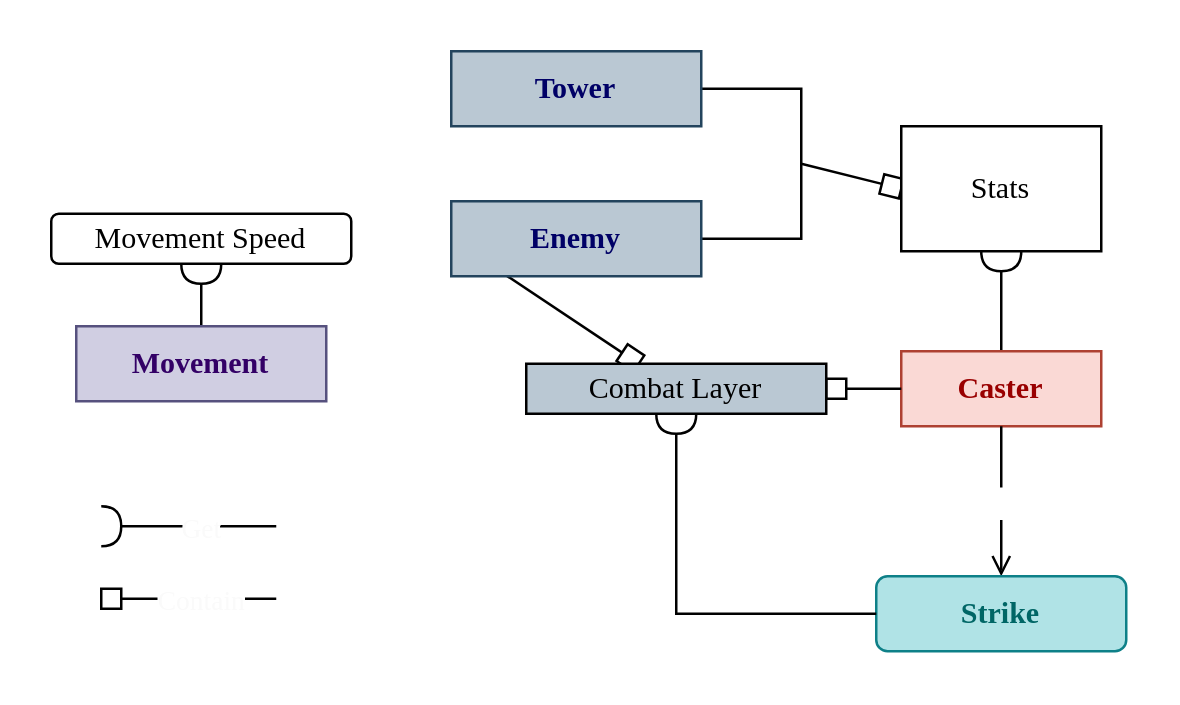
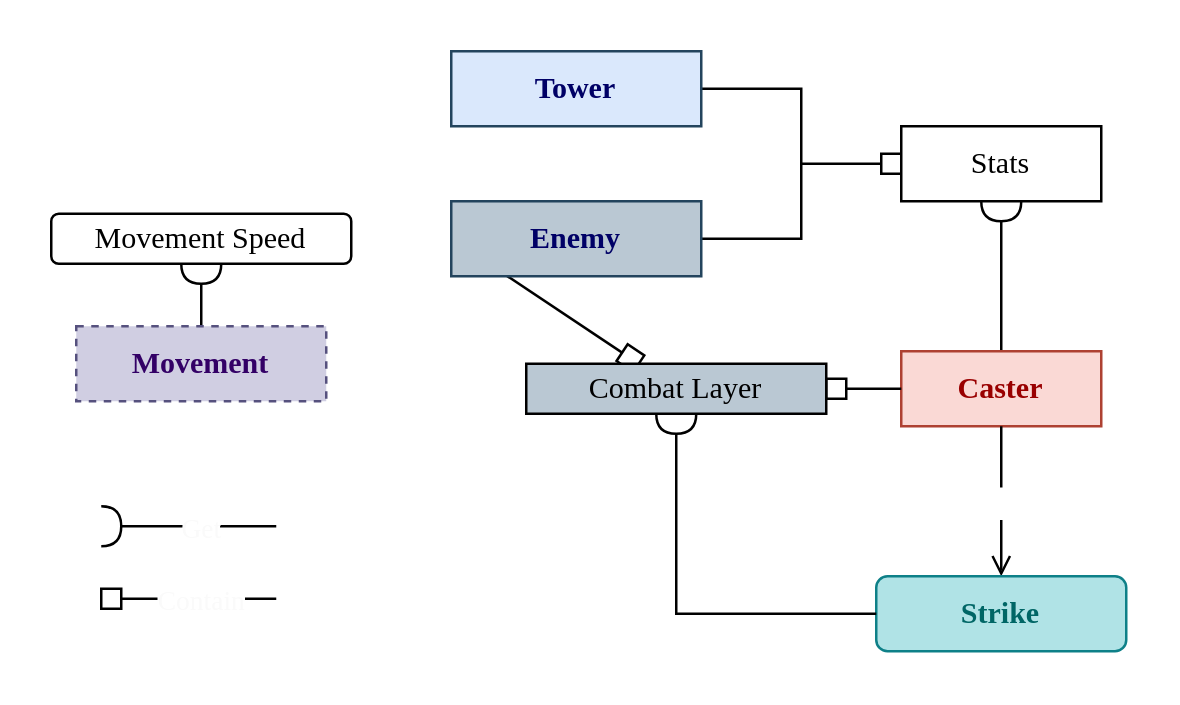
(576, 89) -> (576, 89)
(1001, 189) -> (1001, 164)
(201, 364) -> (201, 364)
